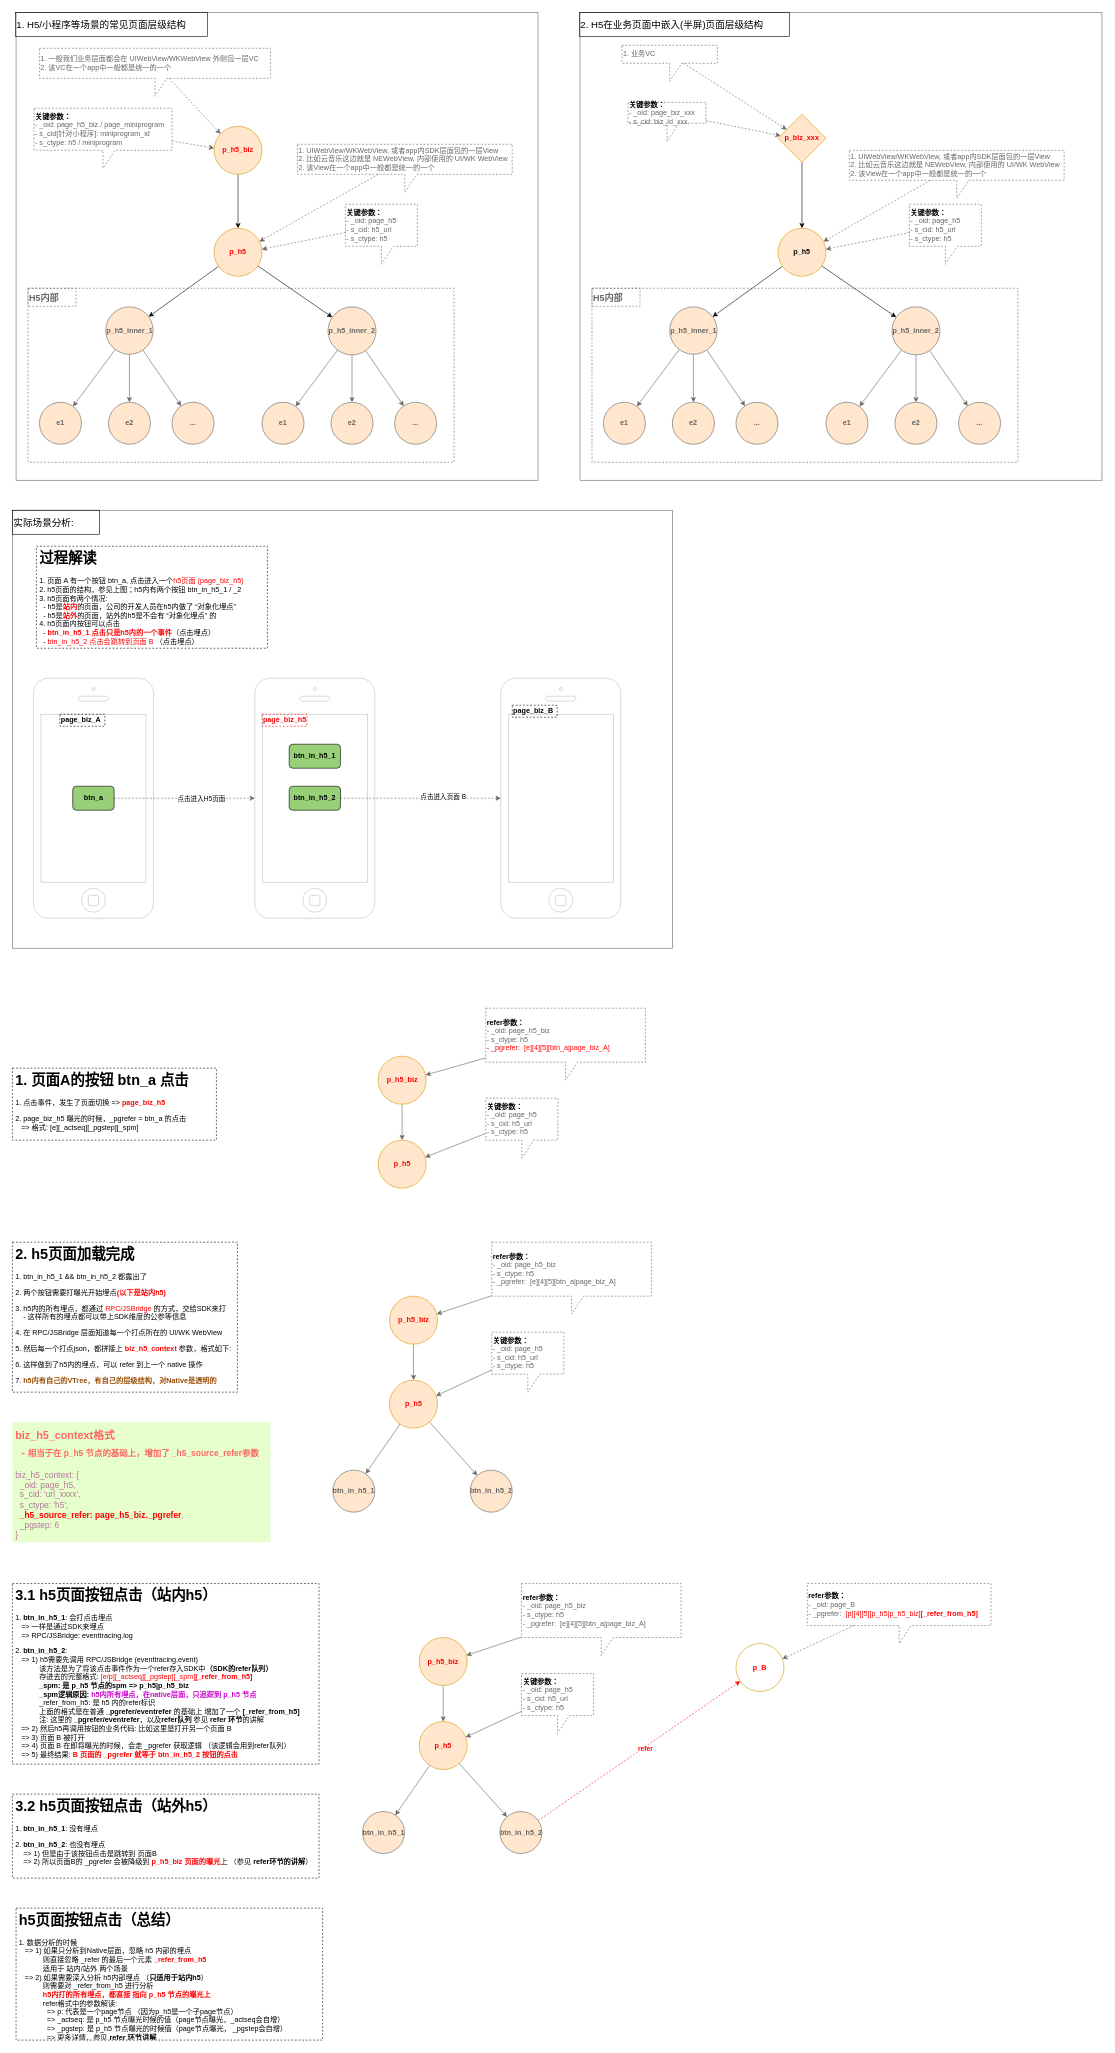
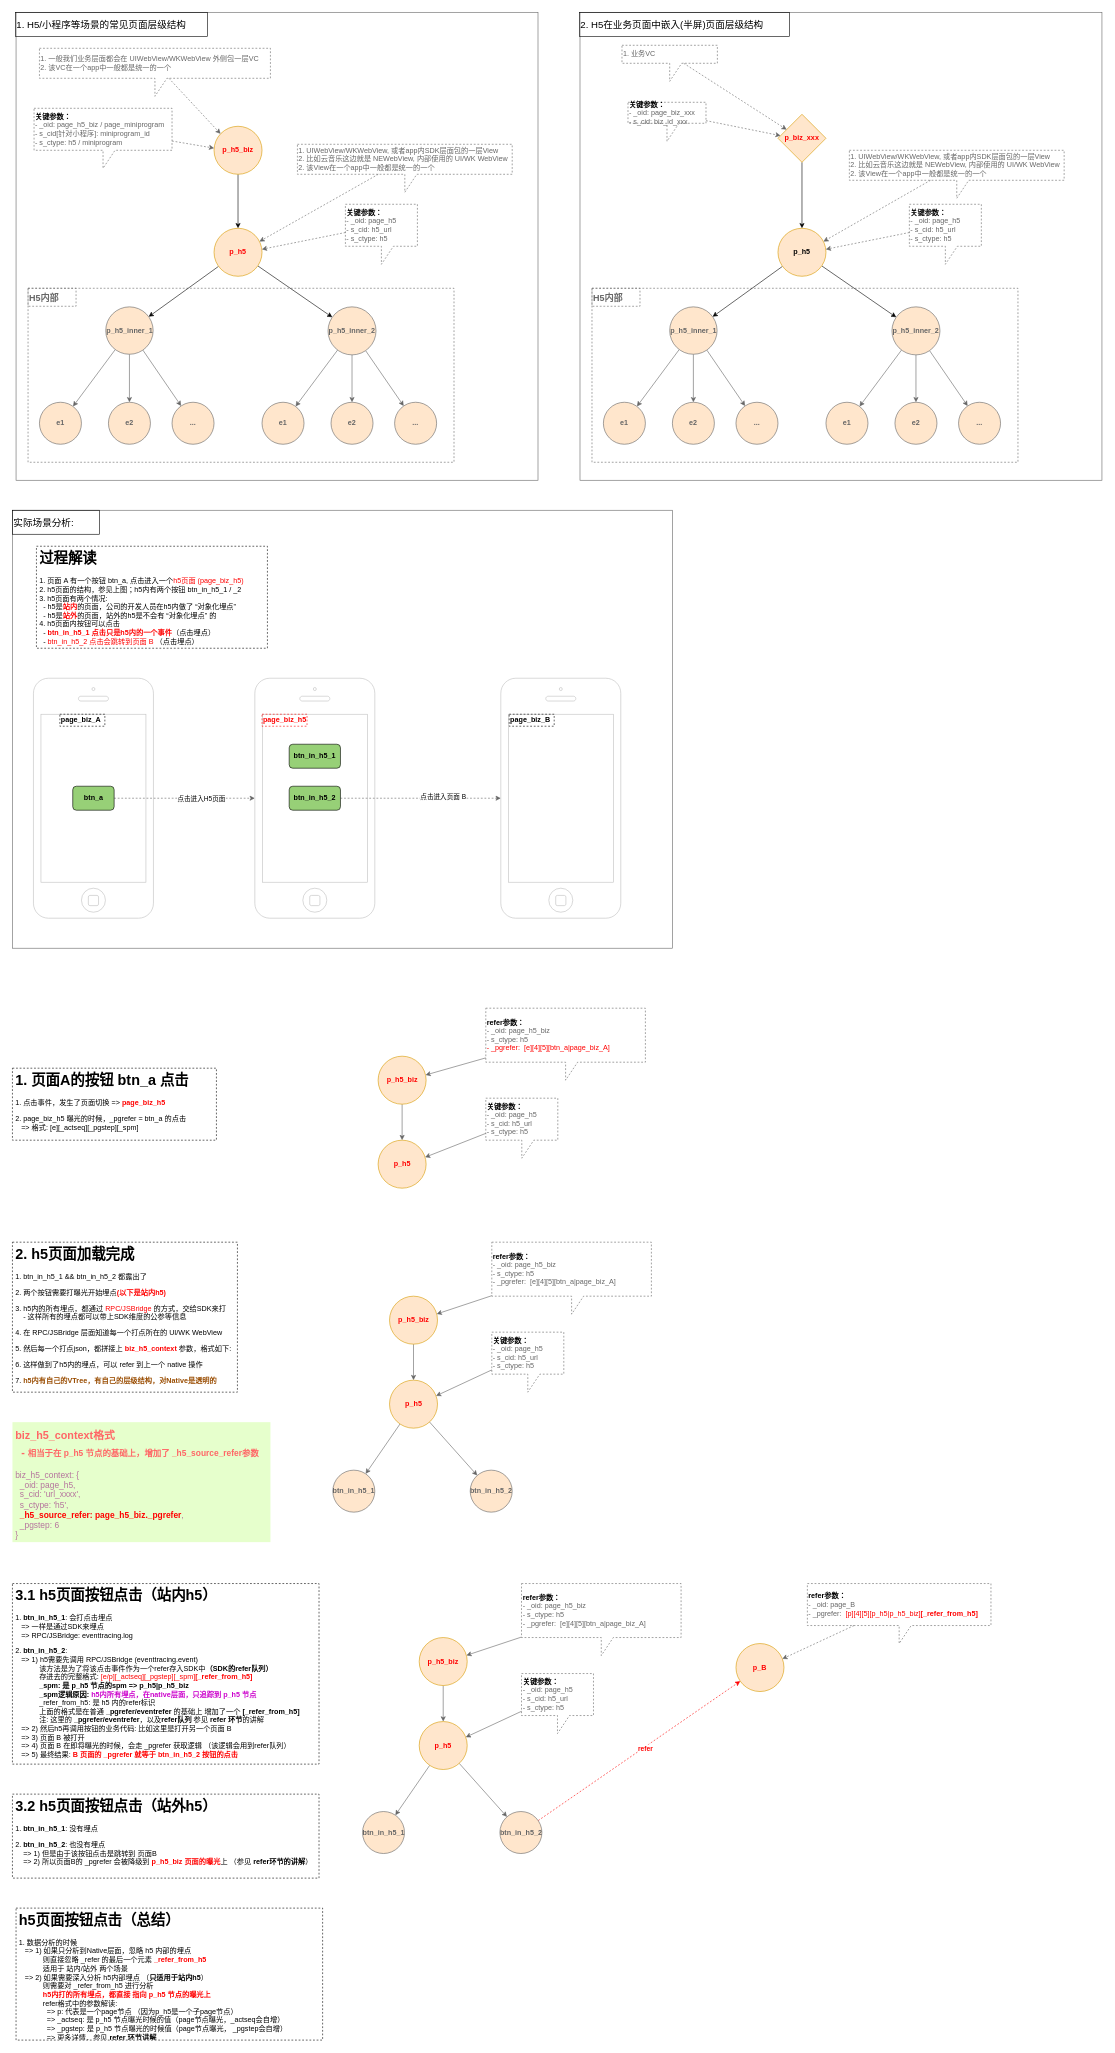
(535, 711) -> (532, 720)
(760, 1668) -> (760, 1668)
